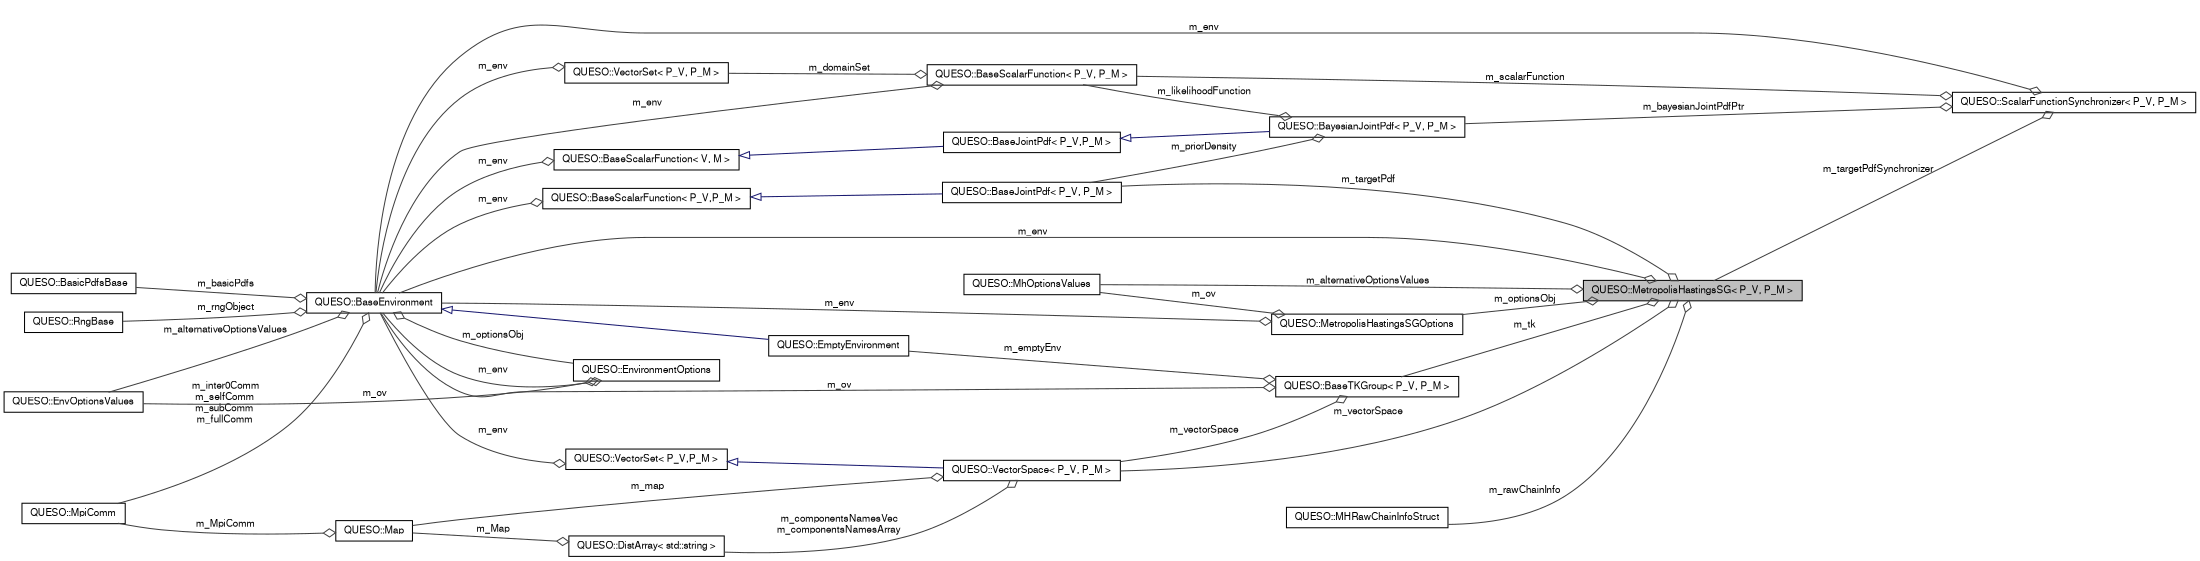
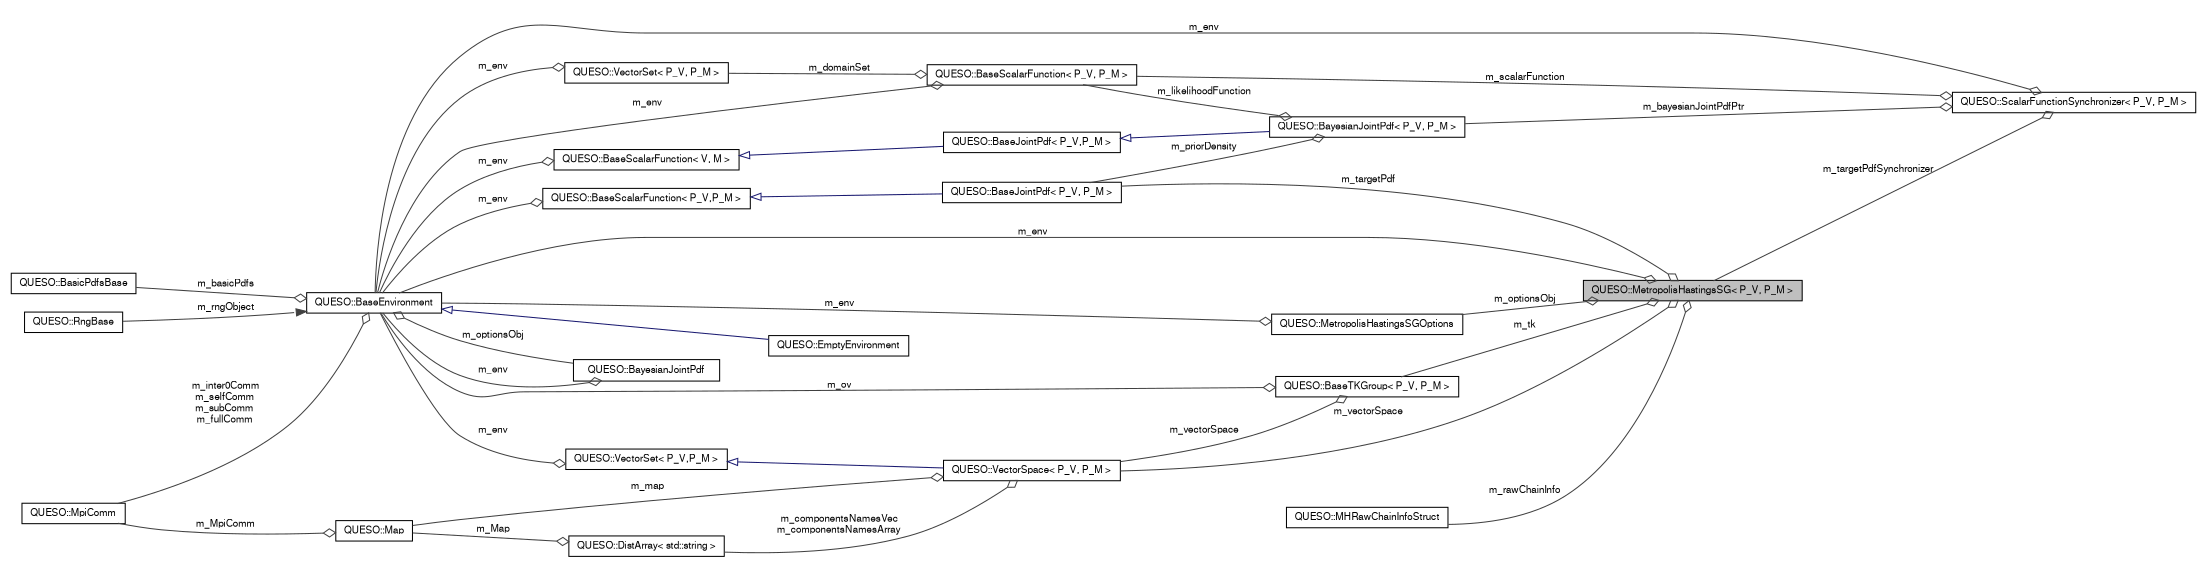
(1032, 284) -> none
(209, 318) -> (209, 318)
(1086, 365) -> none
(647, 370) -> (647, 370)
(74, 402) -> none
